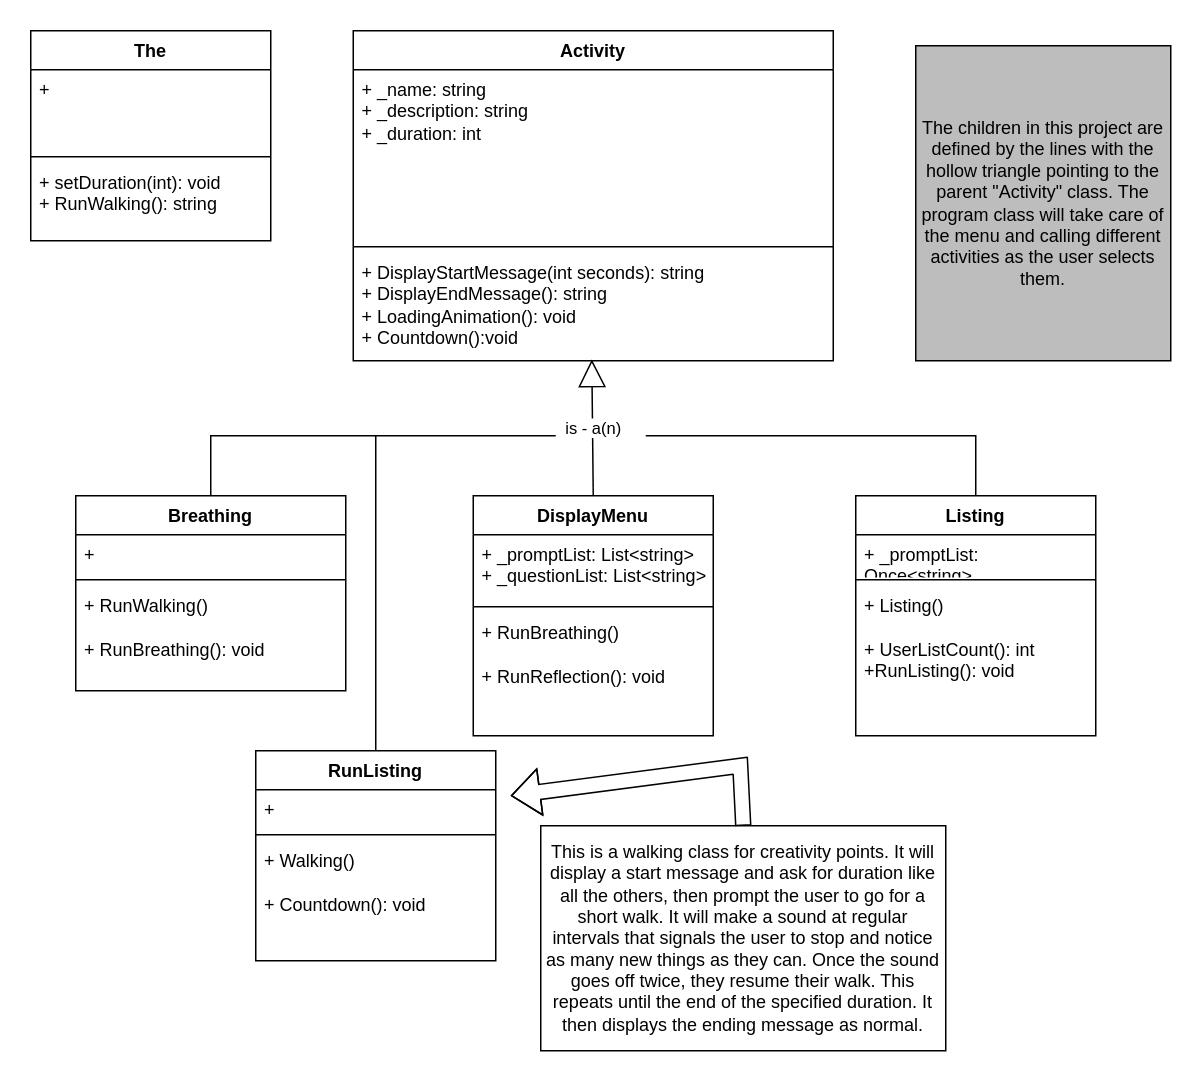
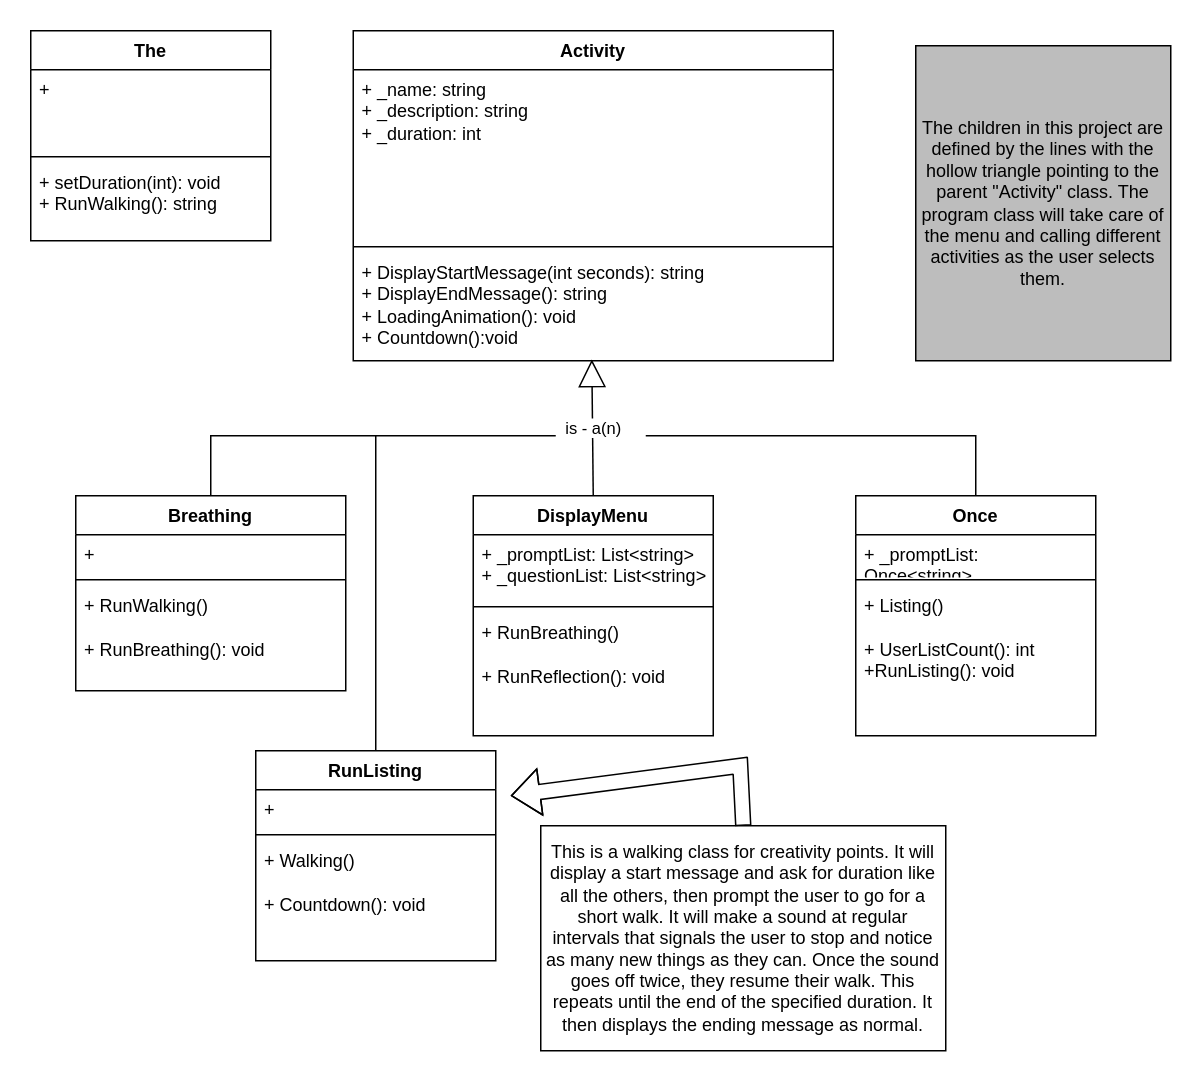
(976, 517) -> (976, 517)
